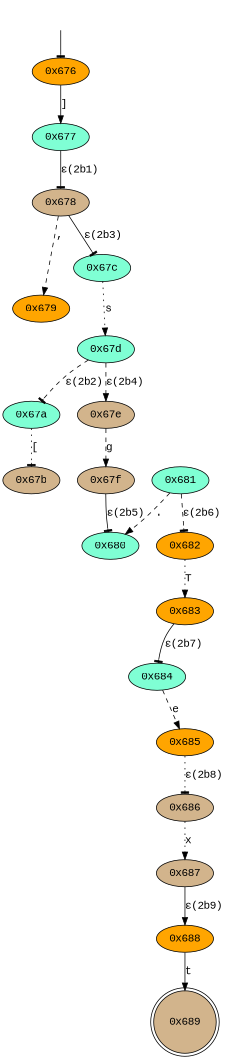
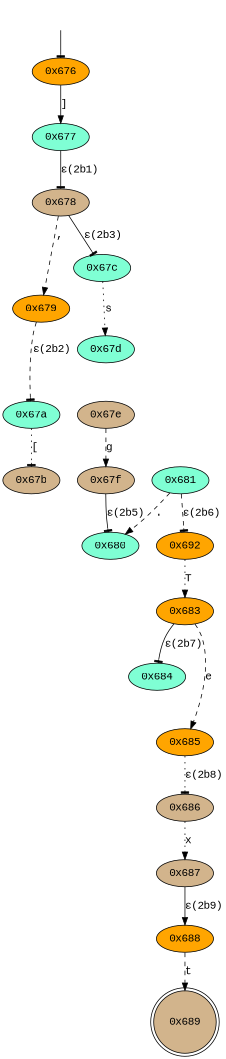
(64, 377) -> (30, 359)
(106, 378) -> none
(185, 546) -> (185, 546)
(169, 706) -> (205, 673)
(185, 968) -> (185, 968)
